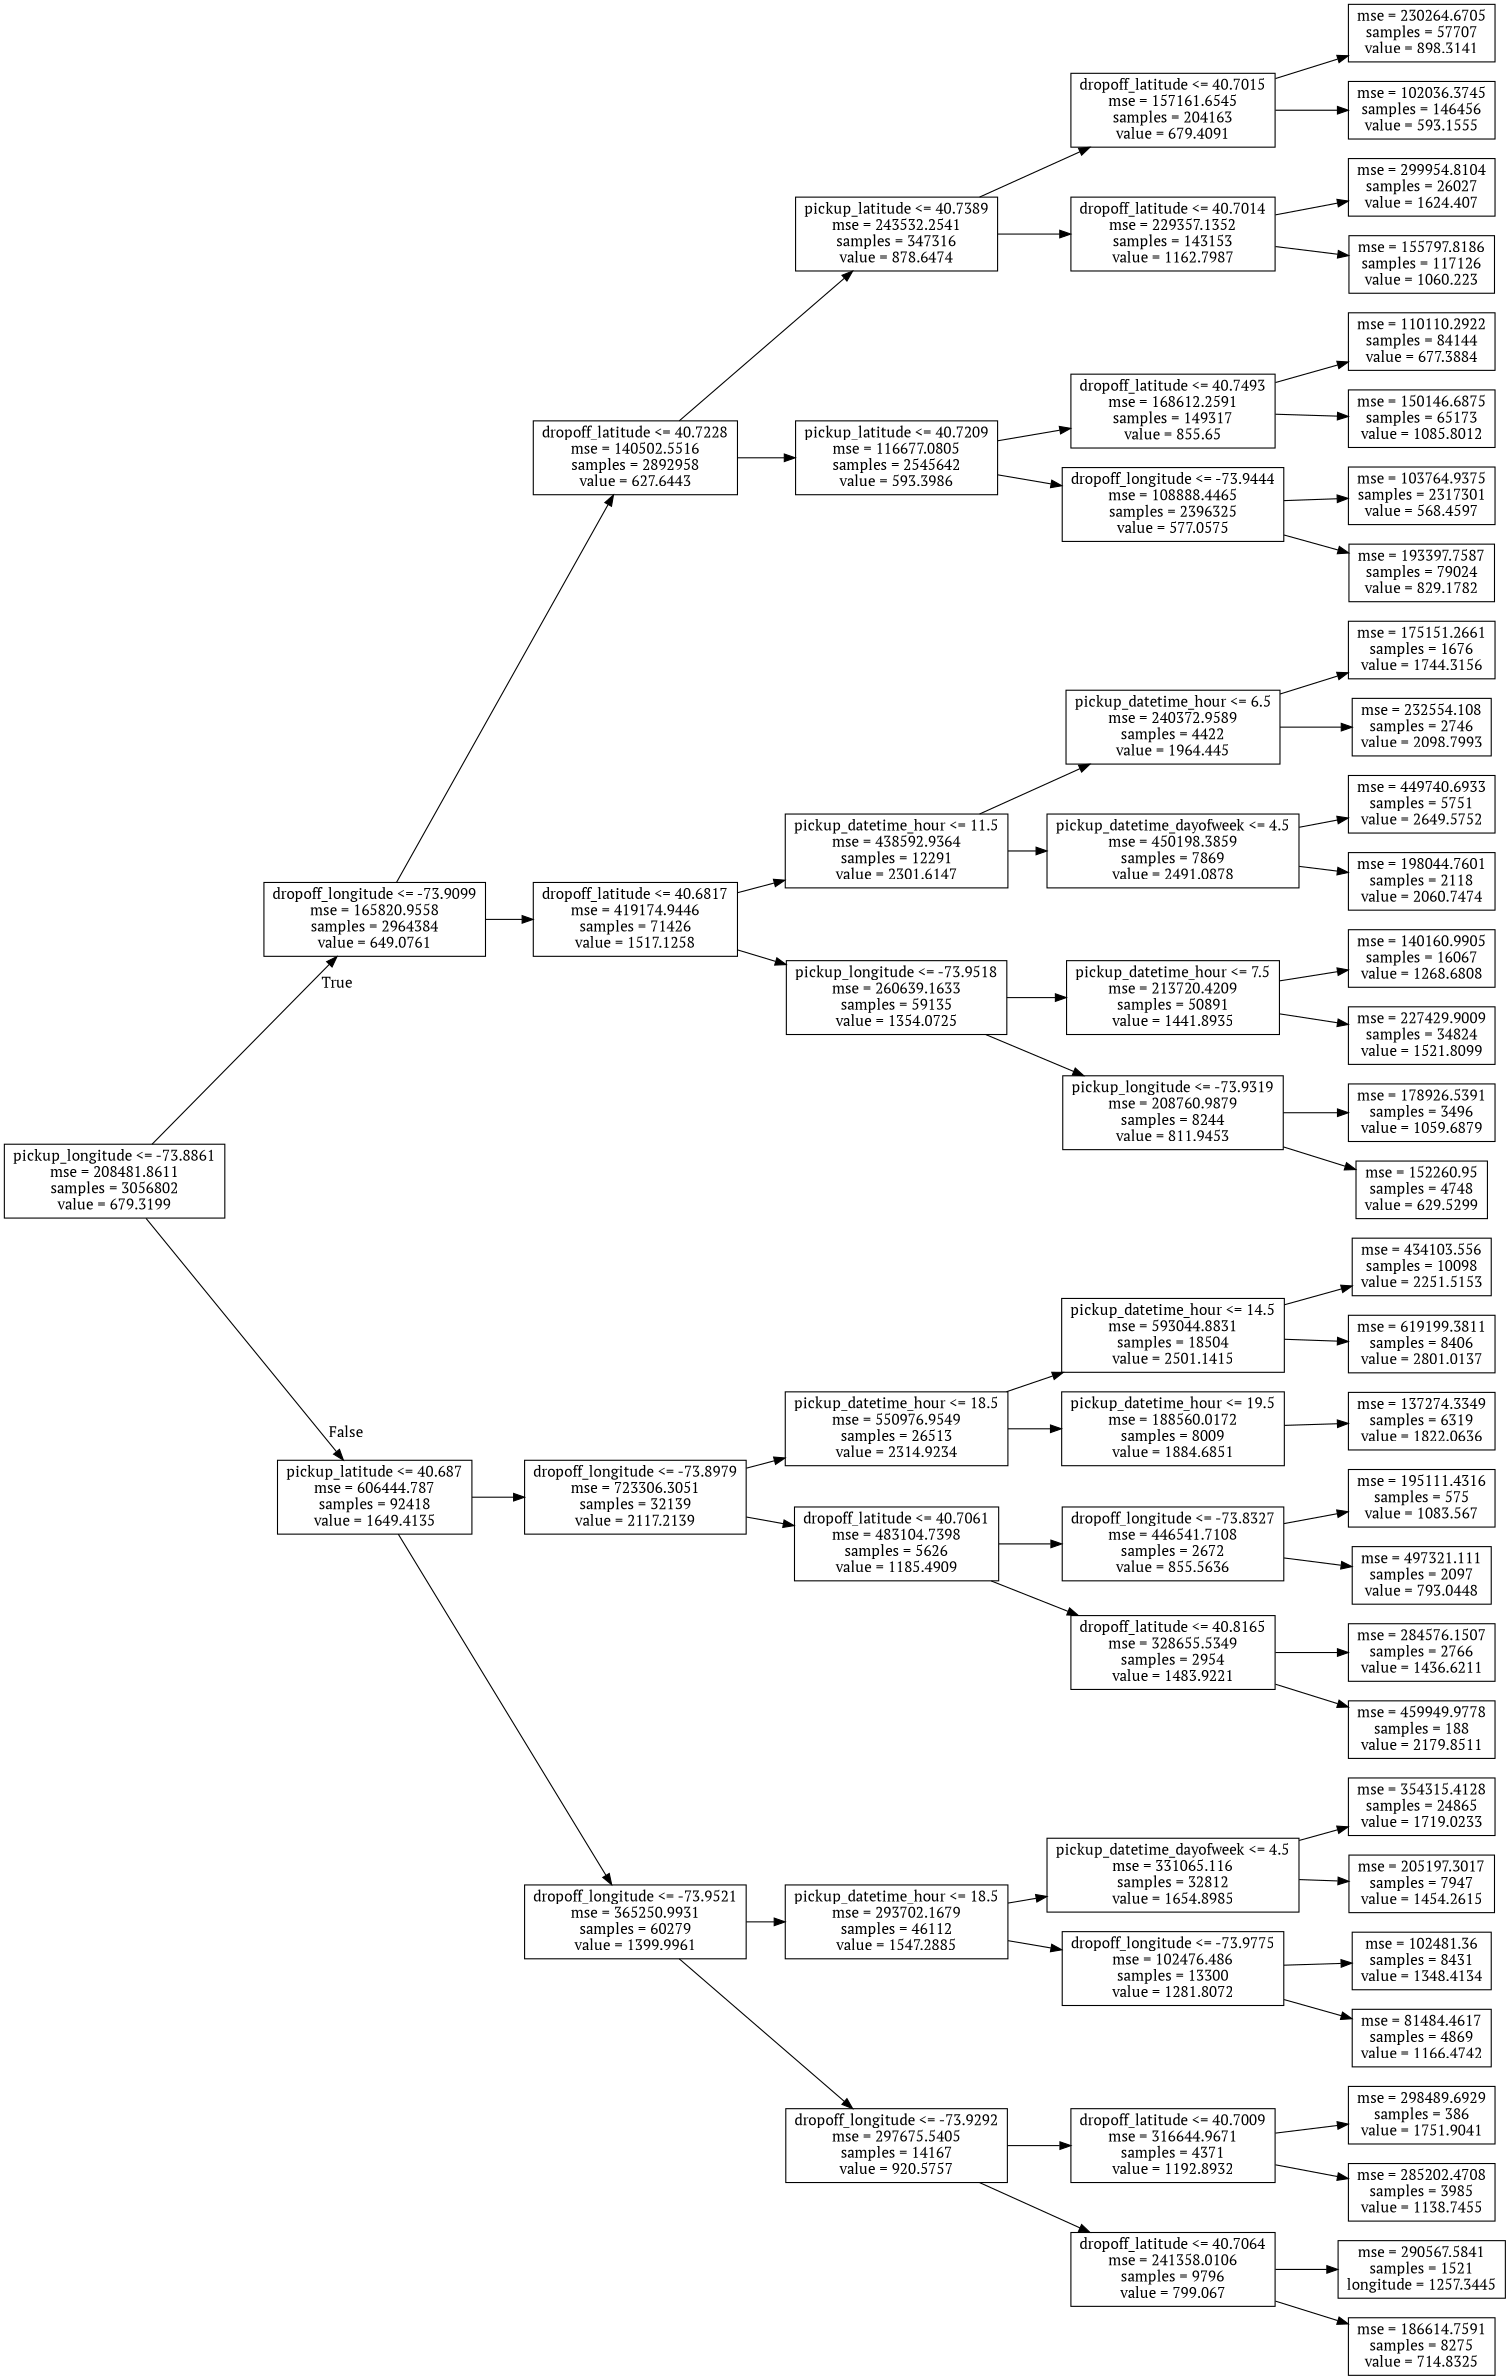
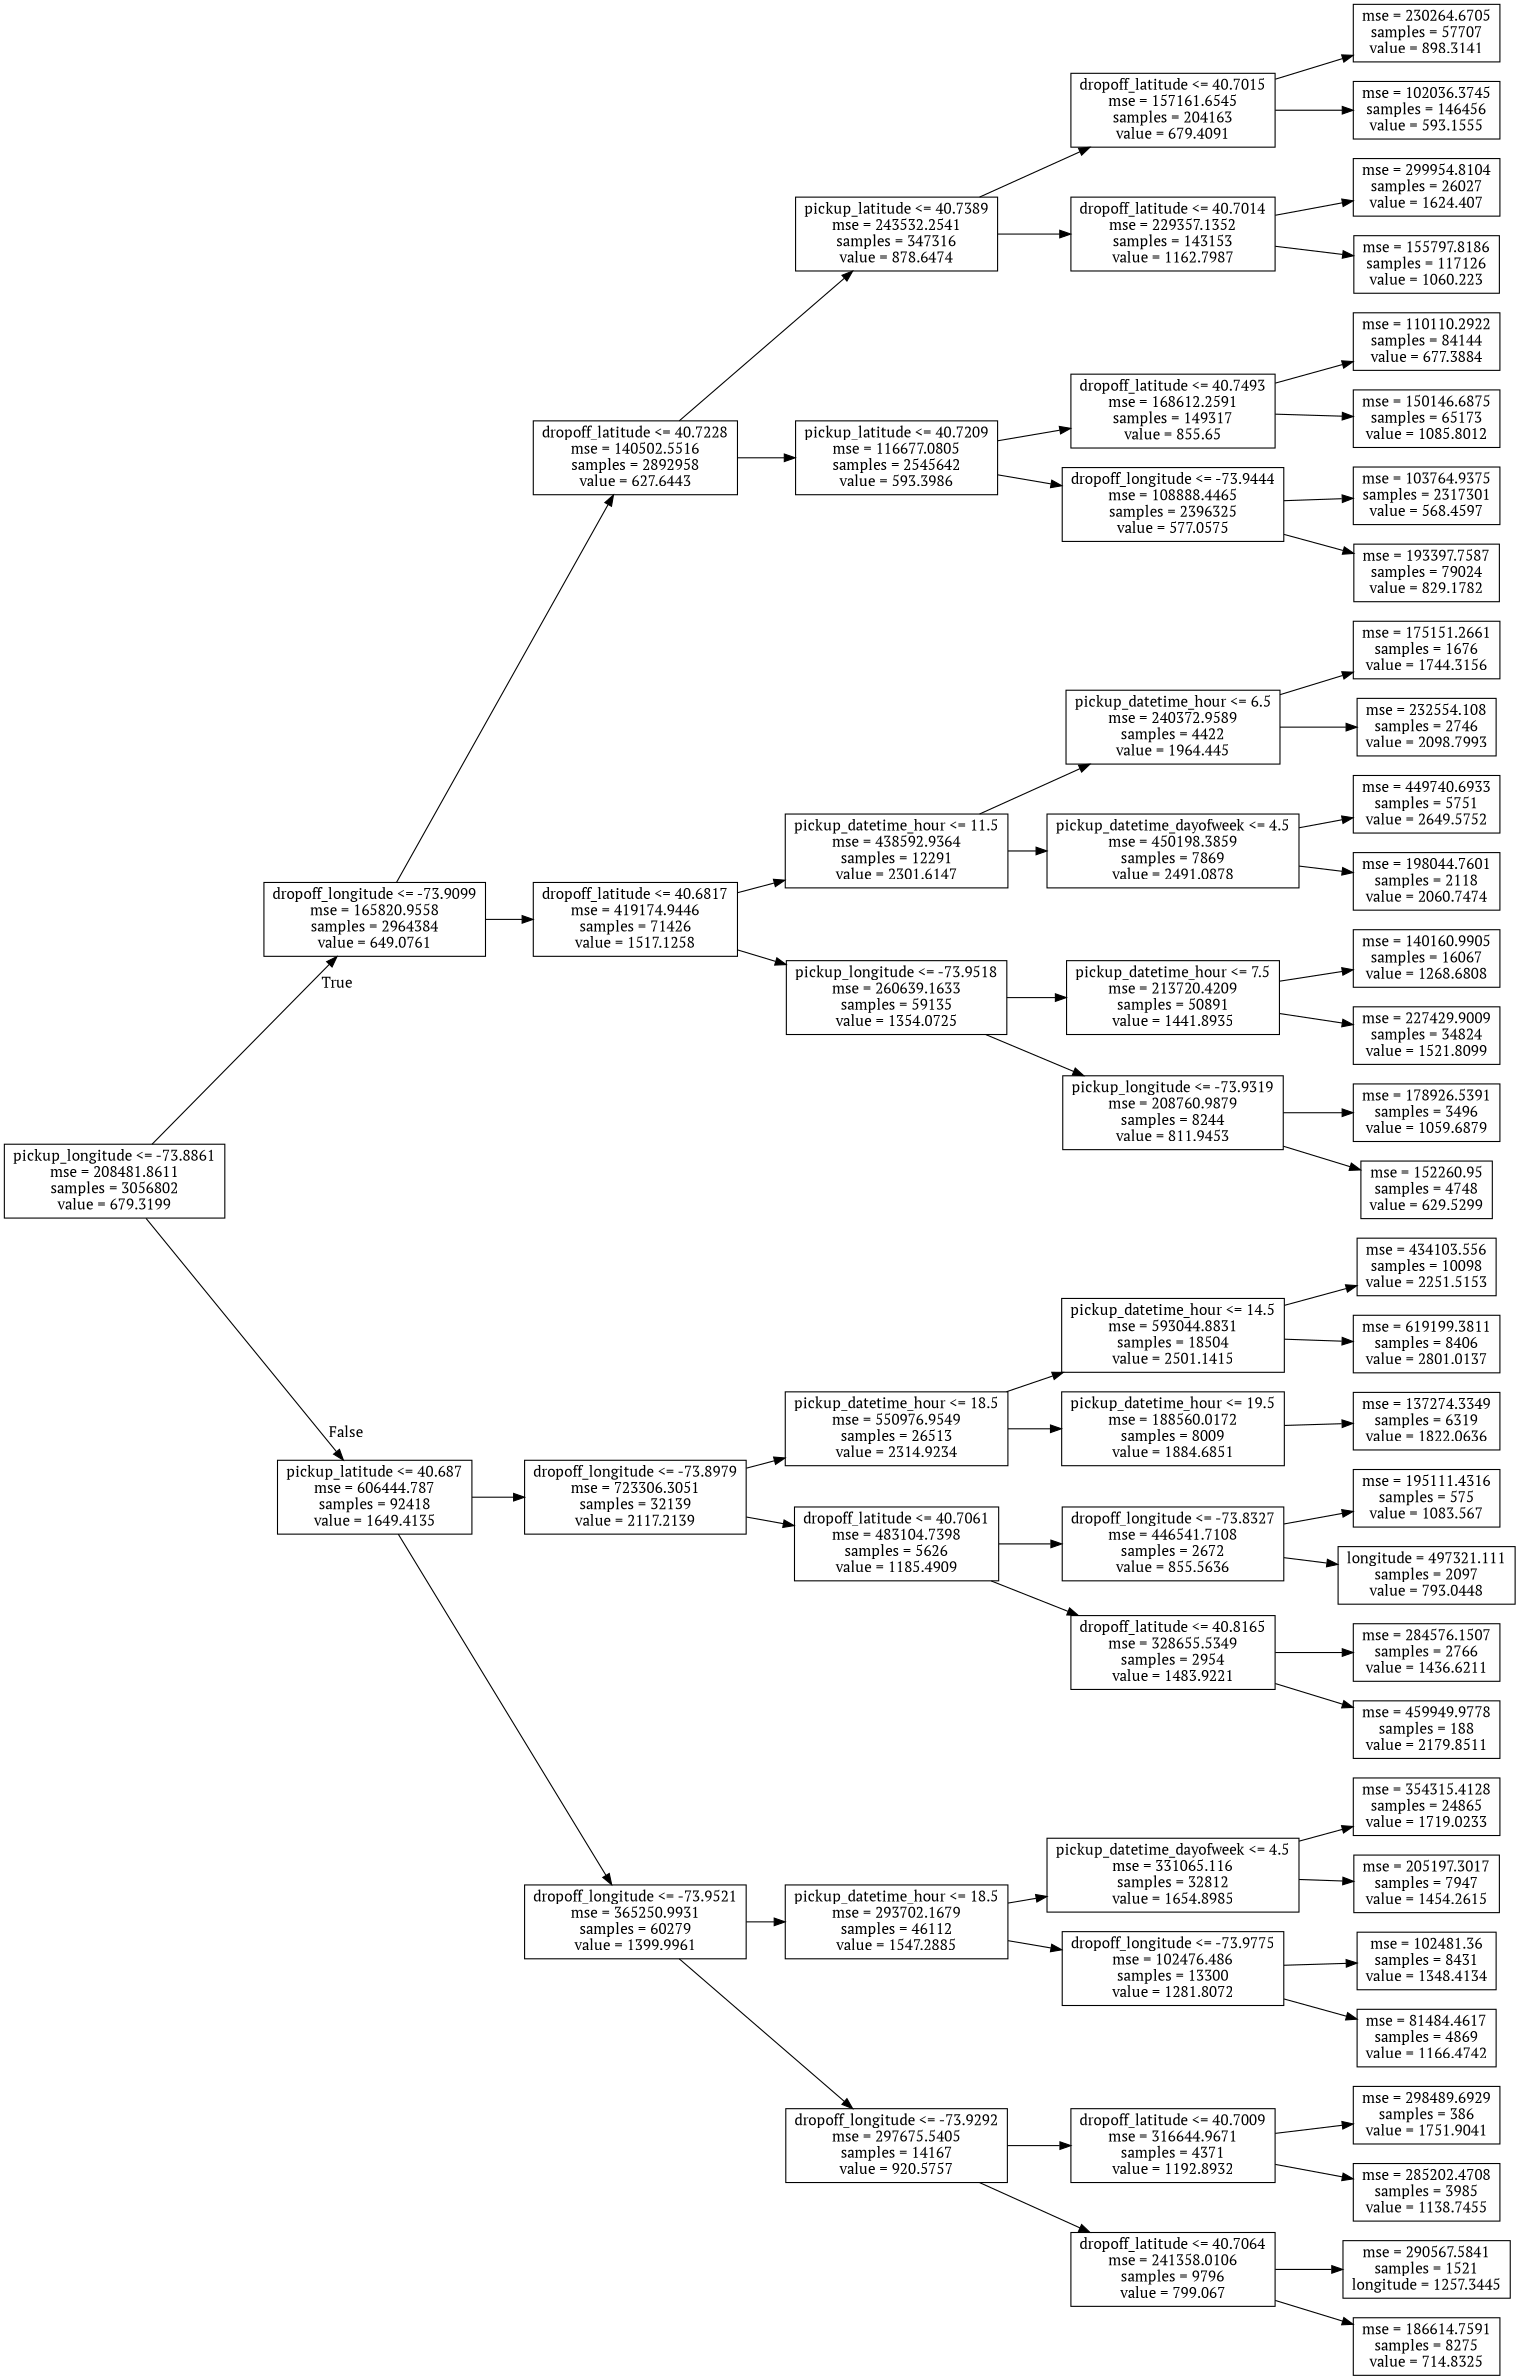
(1422, 1575) -> (1427, 1575)
